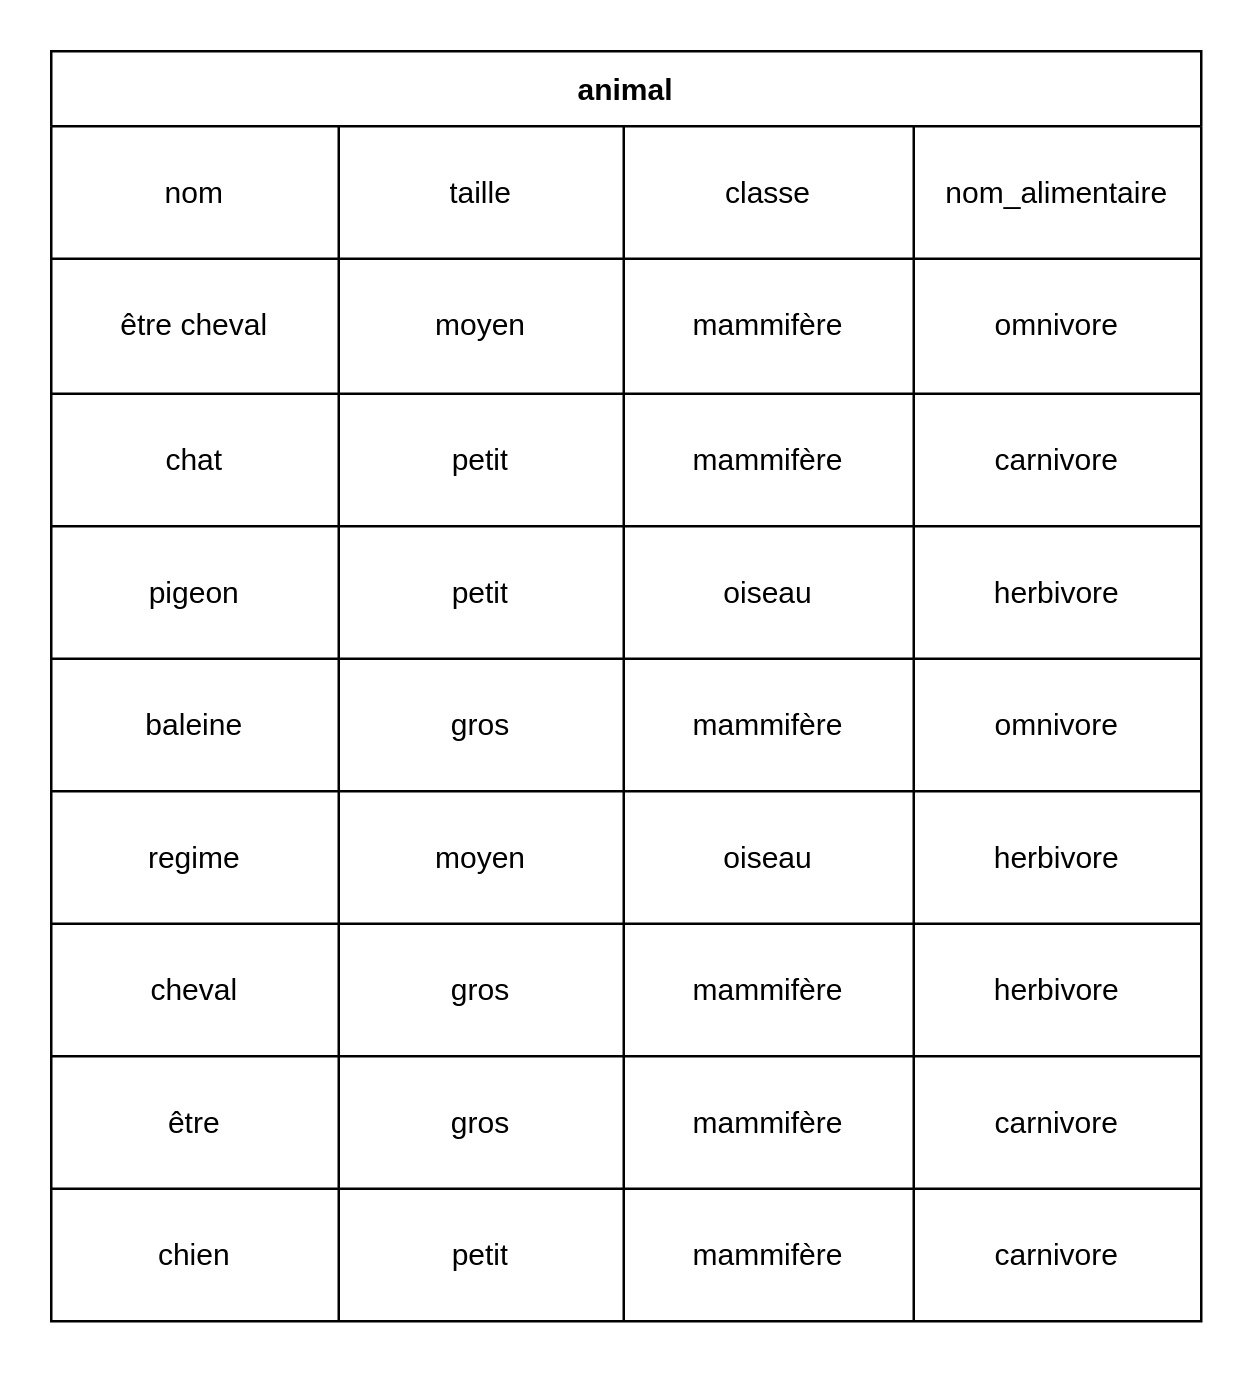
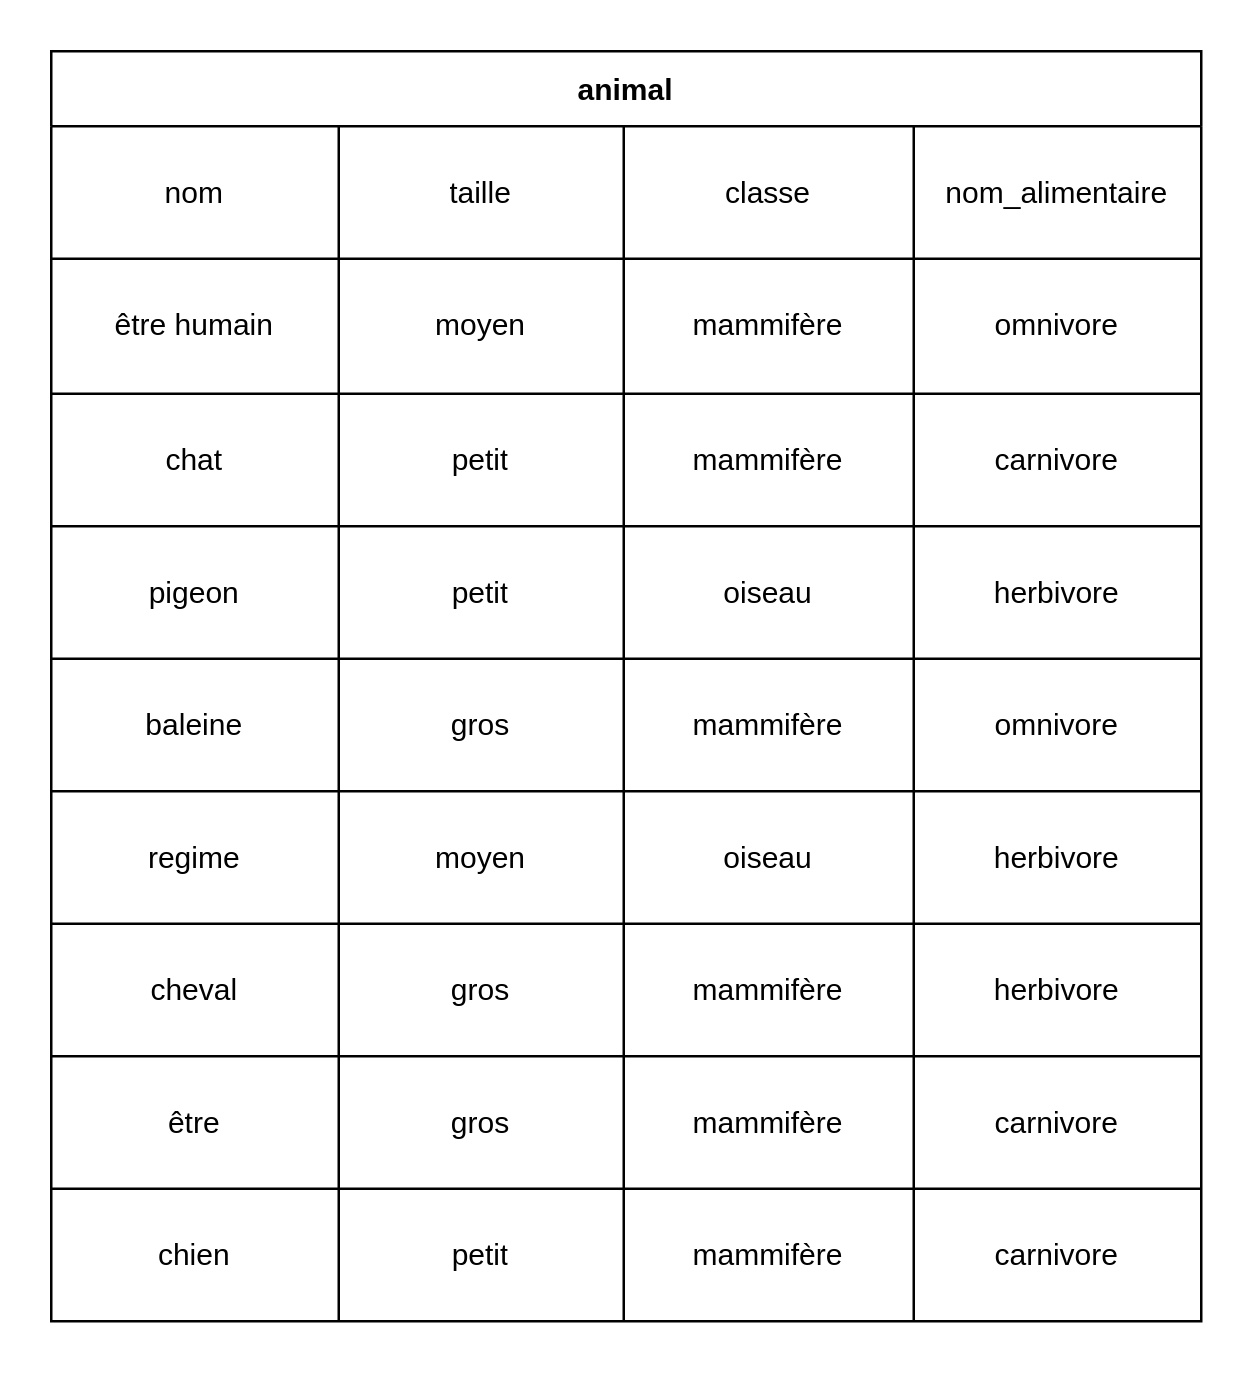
(195, 326) -> (195, 326)
